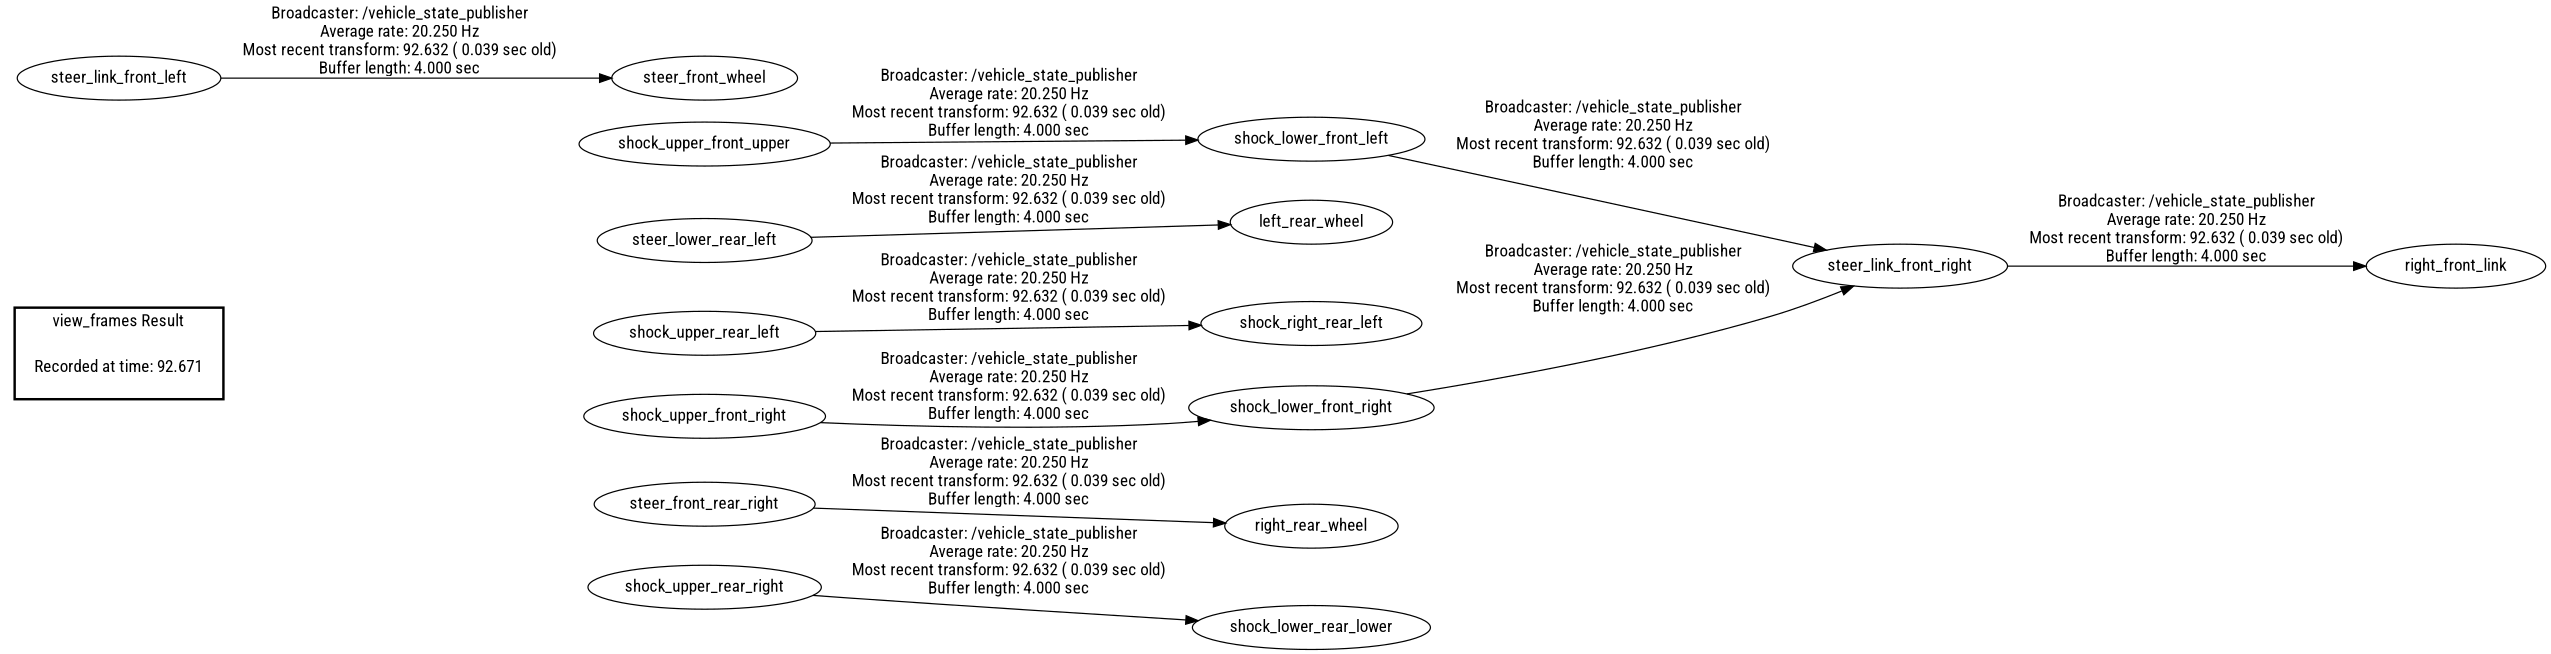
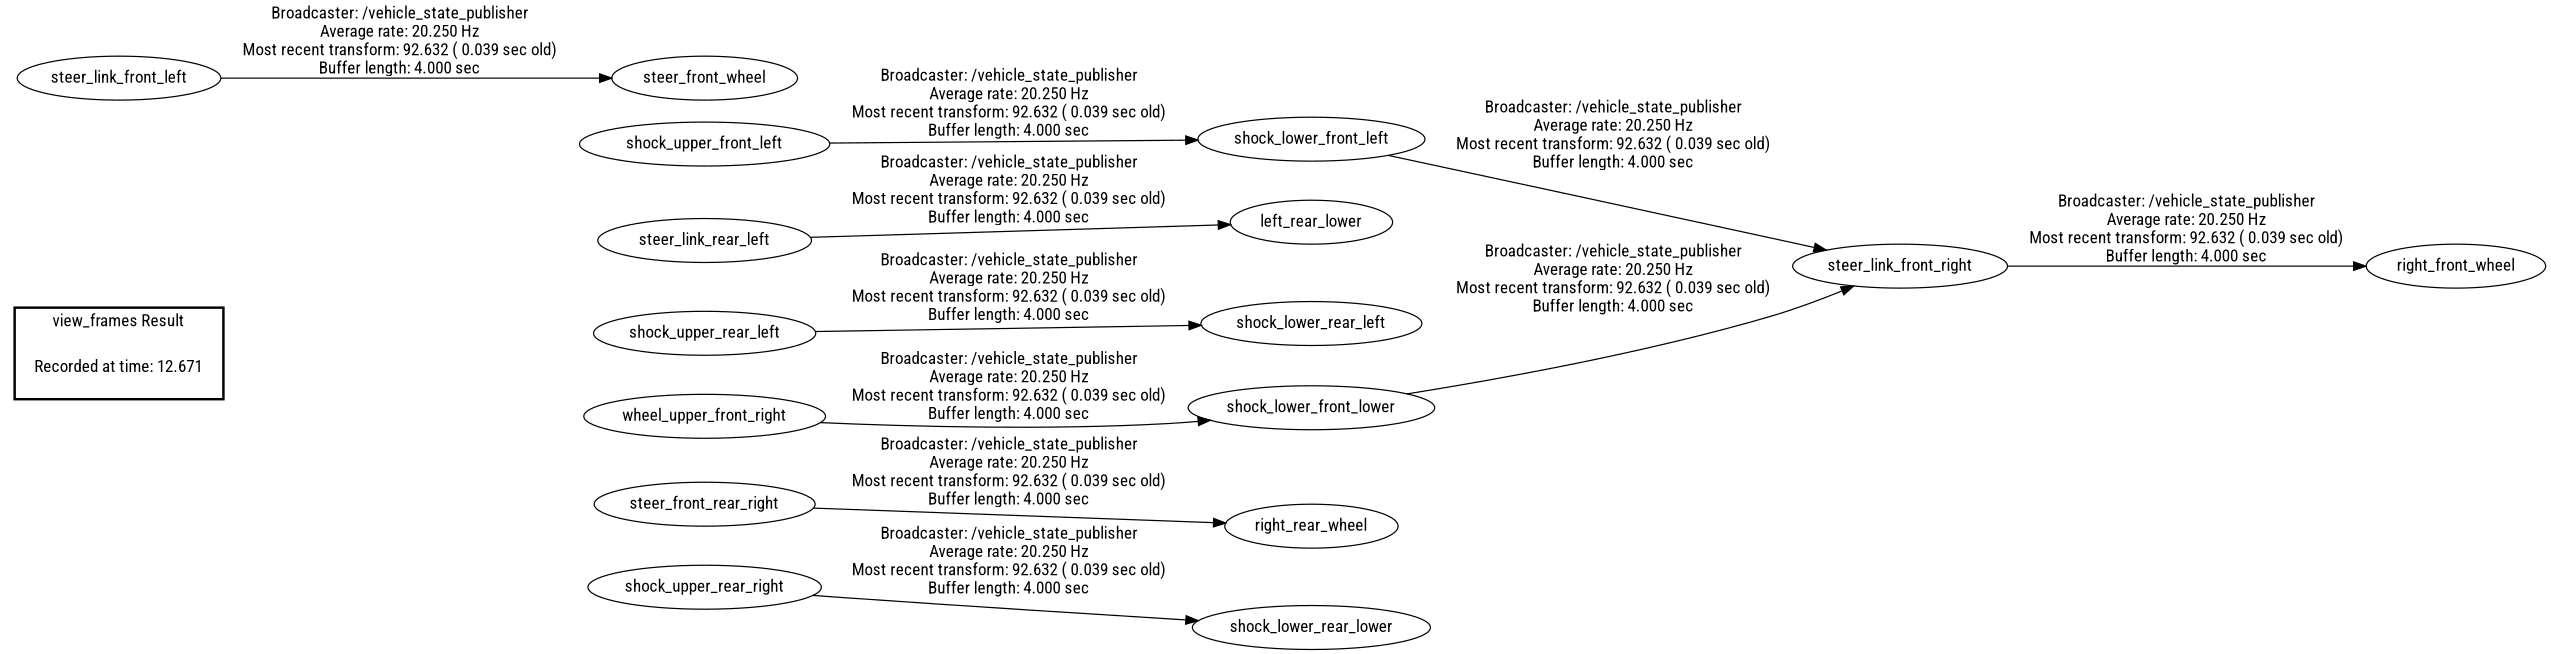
(705, 144) -> (705, 144)
(1311, 222) -> (1311, 222)
(705, 241) -> (705, 241)
(2456, 266) -> (2456, 266)
(1311, 324) -> (1311, 324)
(119, 367) -> (119, 367)
(1311, 408) -> (1311, 408)
(705, 416) -> (705, 416)
